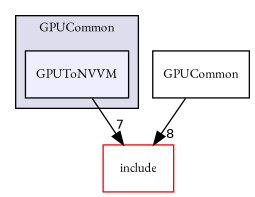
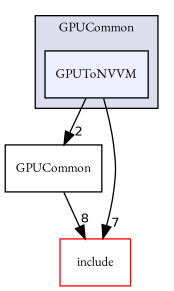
none -> (77, 116)
